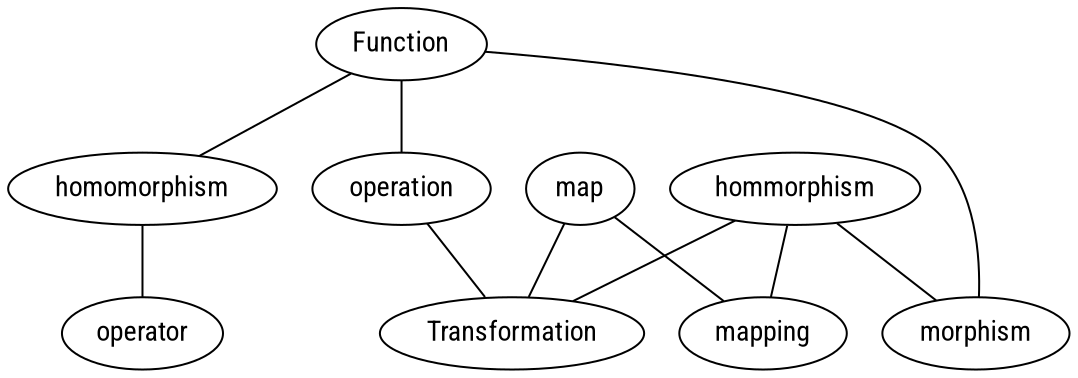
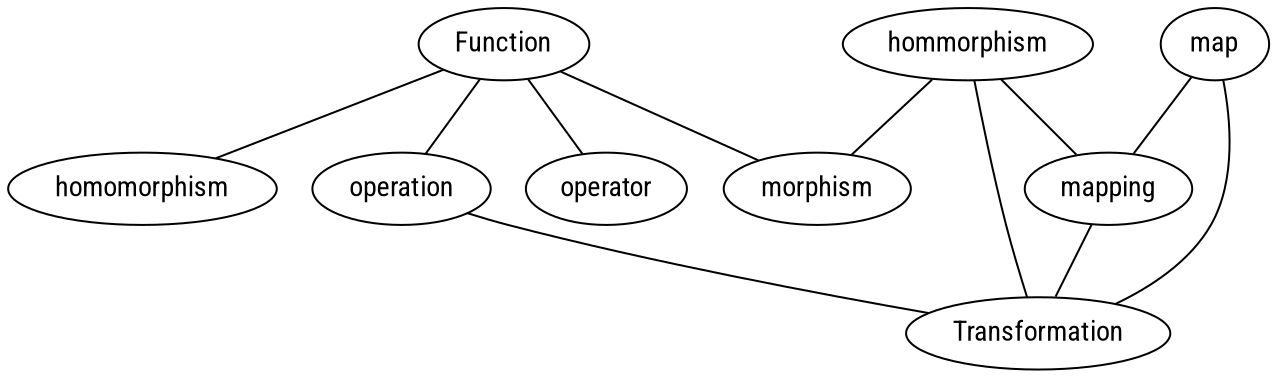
(142, 261) -> (555, 117)
none -> (1074, 261)
